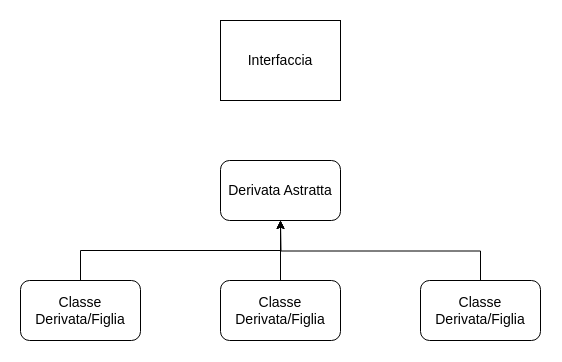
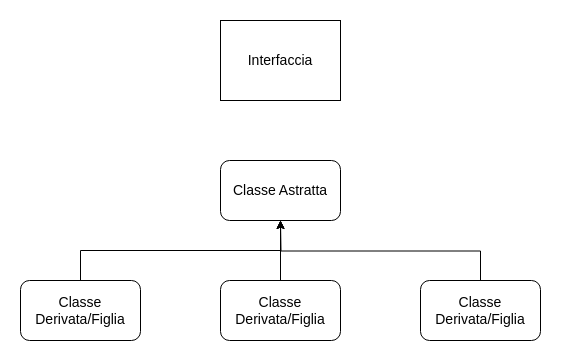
(281, 191) -> (281, 191)
